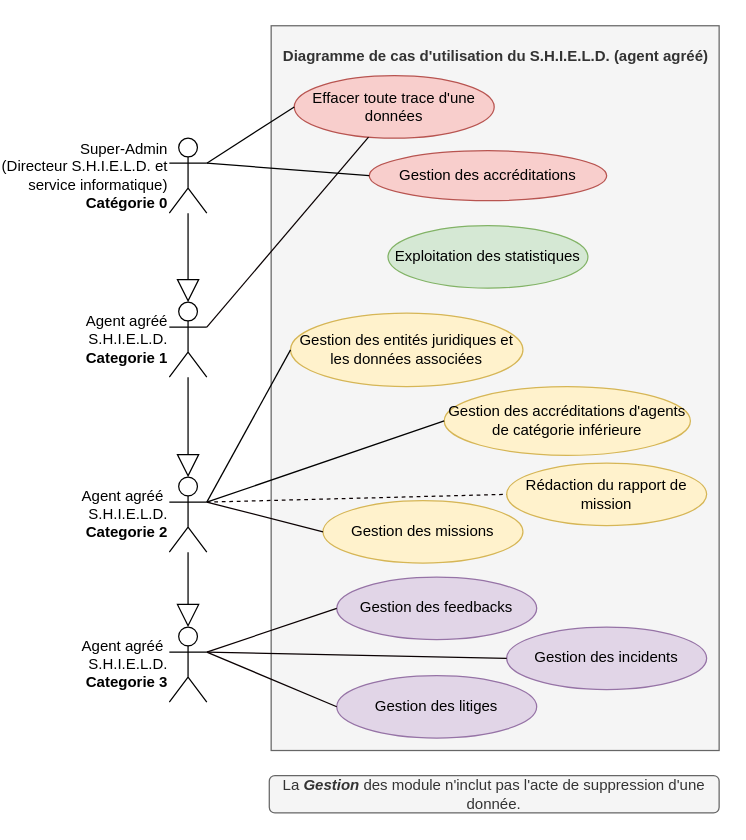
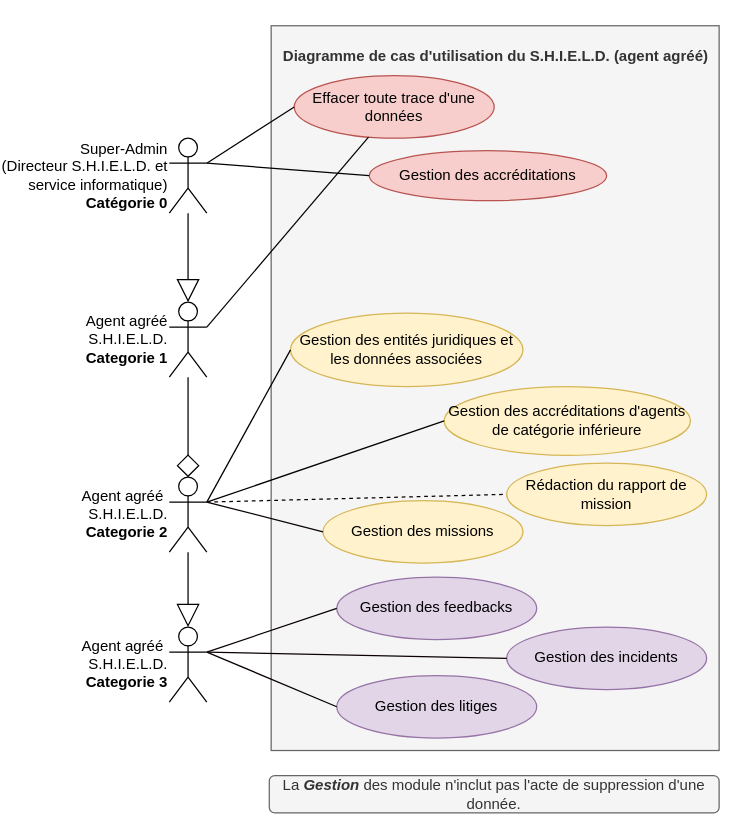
(488, 257) -> none
(188, 453) -> (188, 453)
